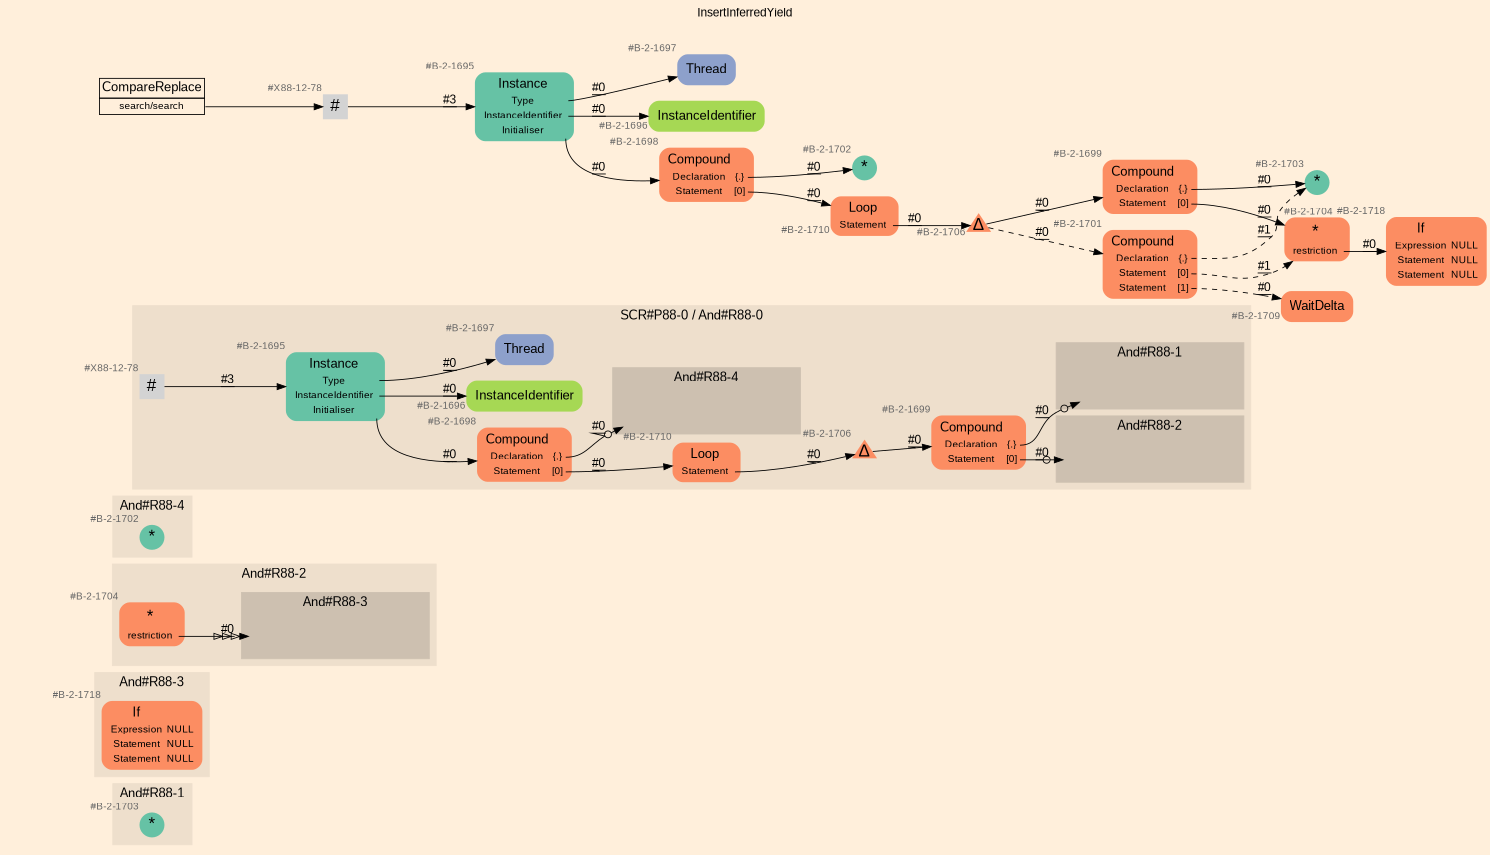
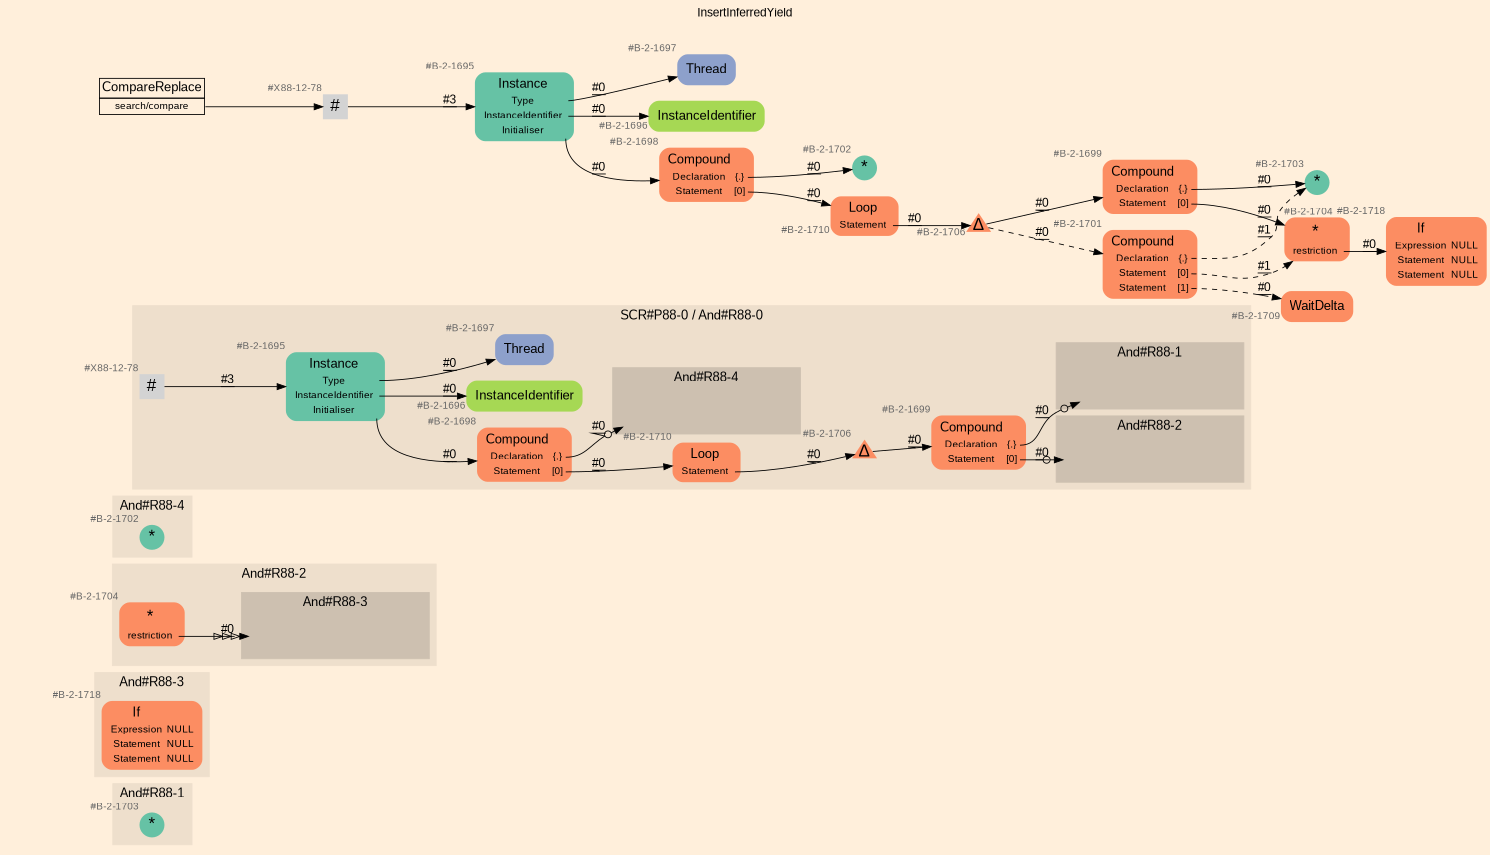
(152, 106) -> (152, 106)
